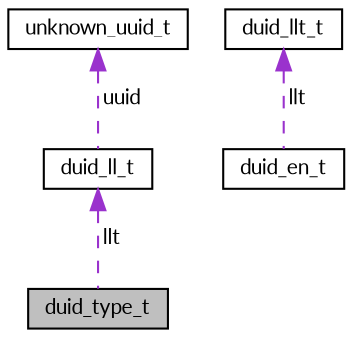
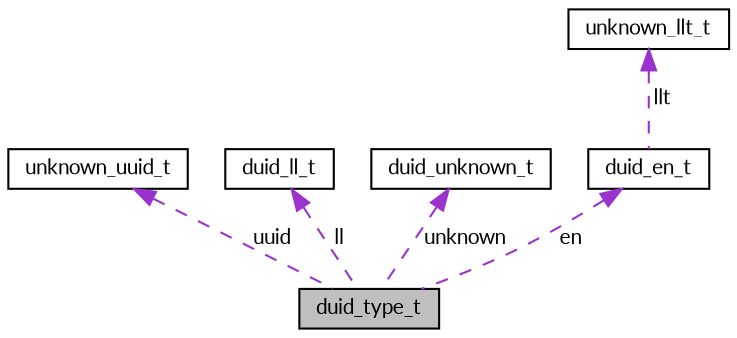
(284, 29) -> (649, 29)
(98, 110) -> (243, 244)
none -> (461, 169)
(110, 239) -> (337, 239)
none -> (516, 250)
